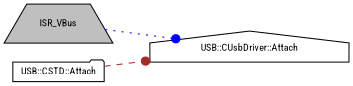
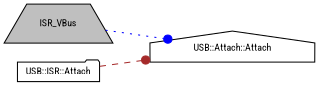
(249, 48) -> (232, 48)
(59, 72) -> (59, 72)
